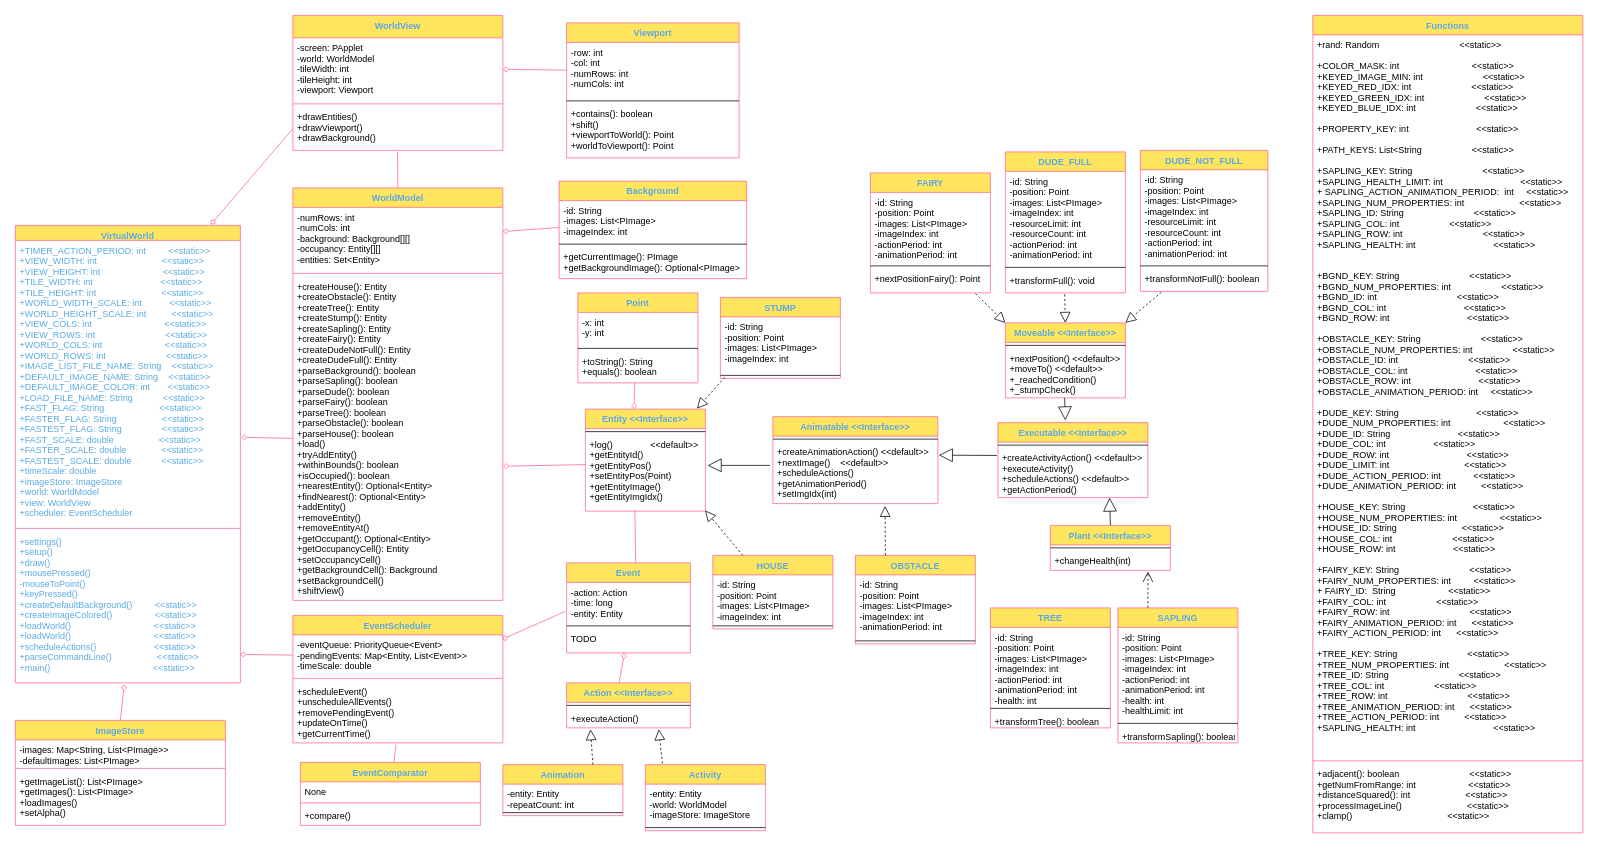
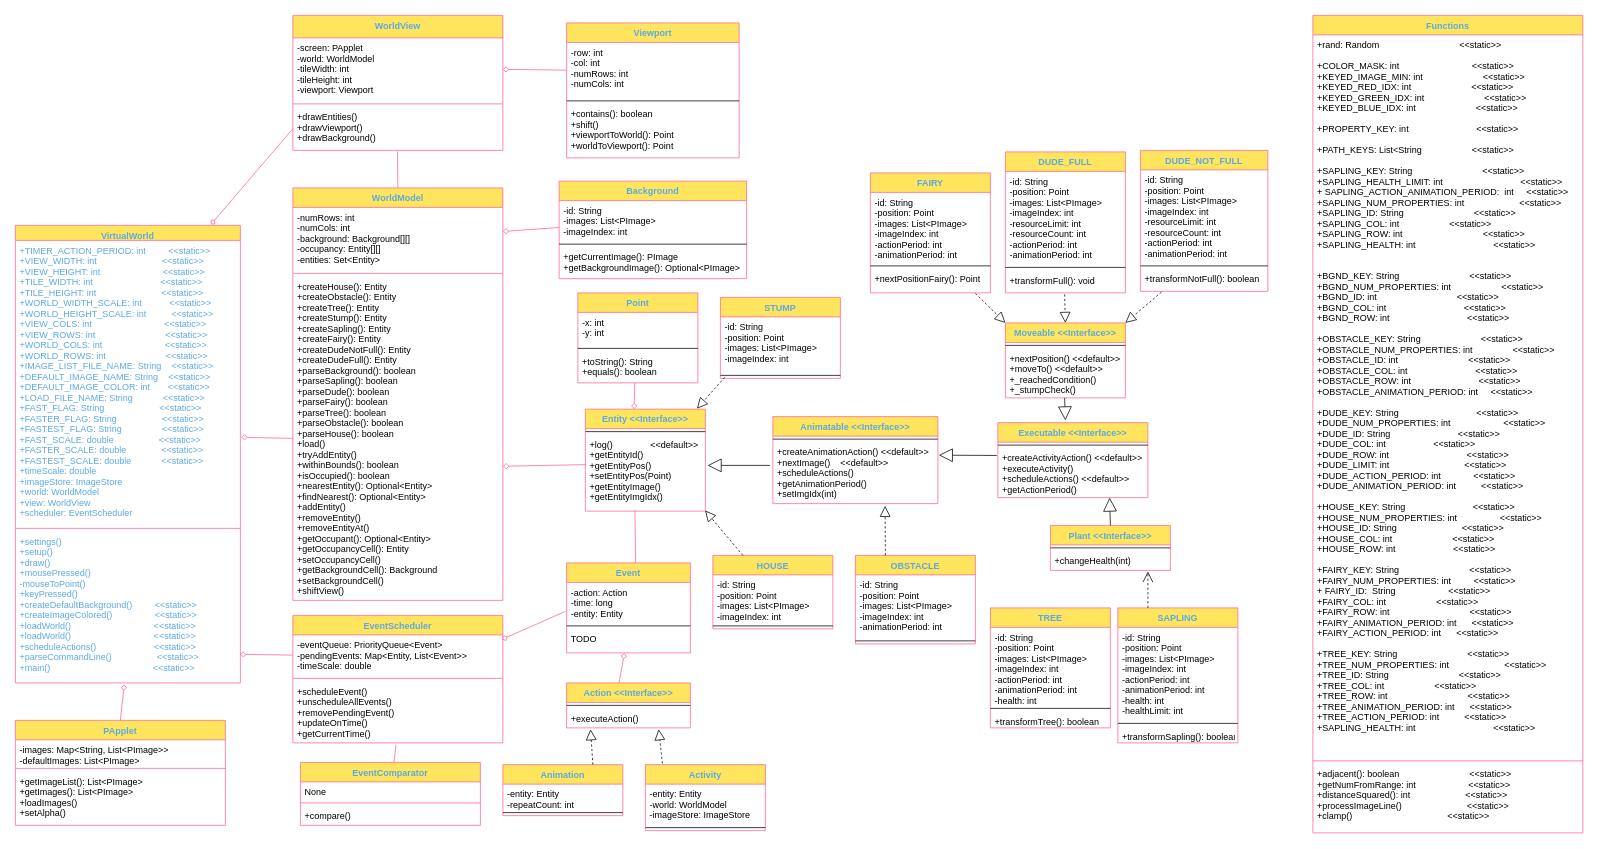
(120, 731) -> (120, 731)
